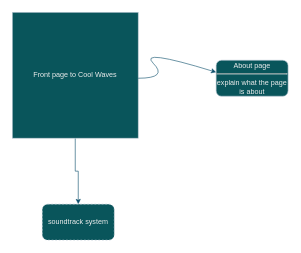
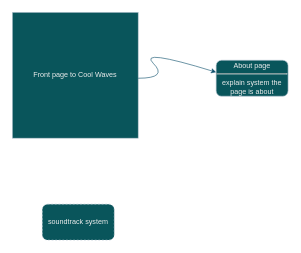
(252, 78) -> (252, 78)
(75, 170) -> none
